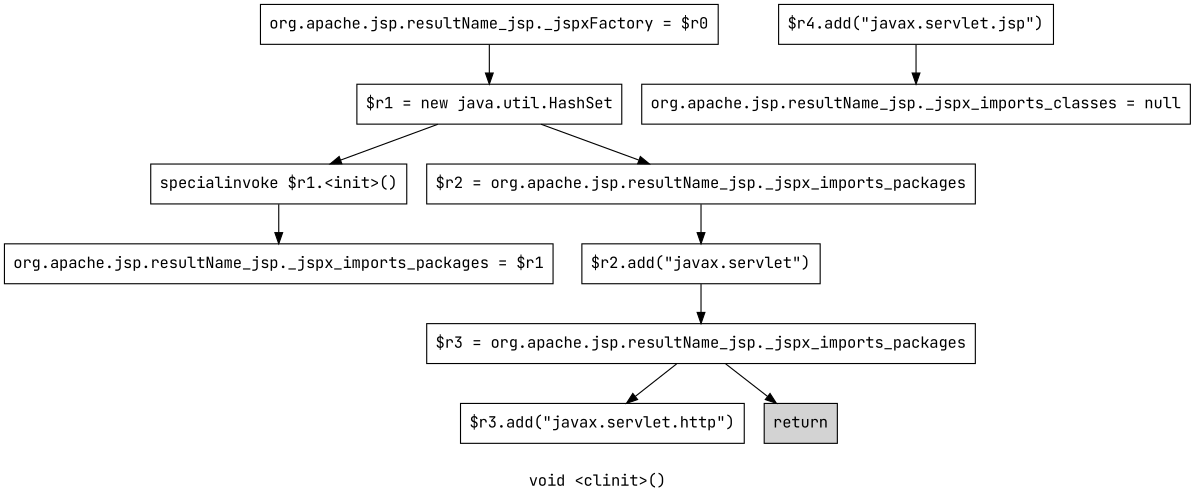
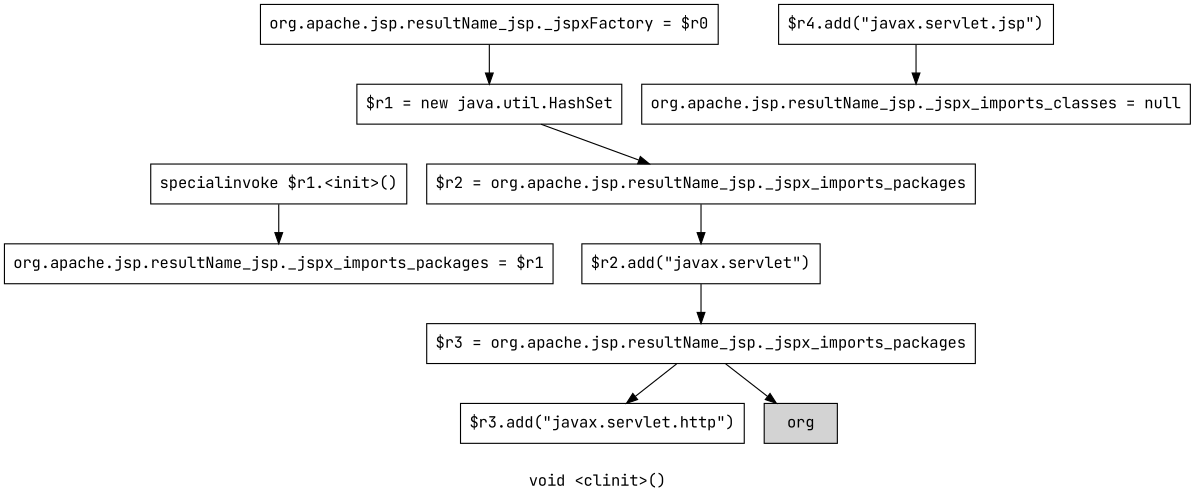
(389, 142) -> none
(801, 423) -> (801, 423)
